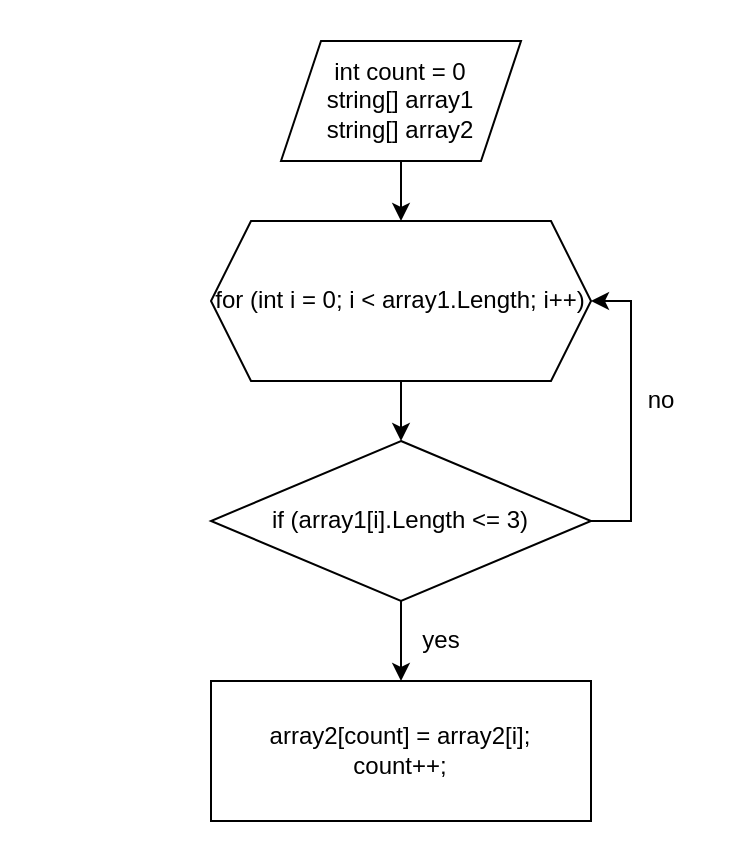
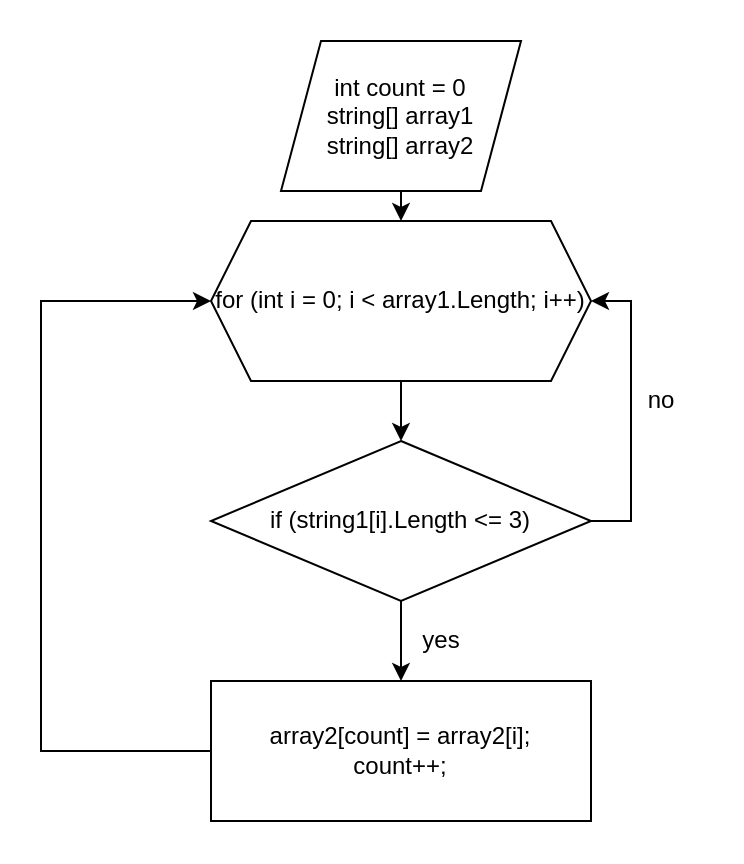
(401, 101) -> (401, 116)
(401, 521) -> (401, 521)
none -> (41, 533)
